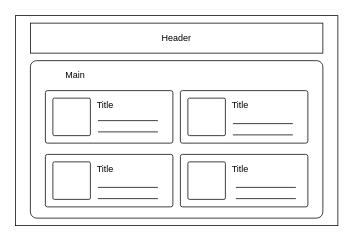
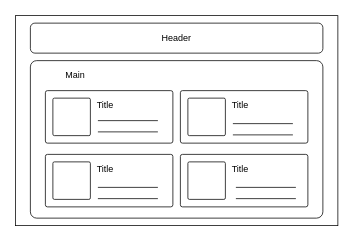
(177, 38) -> (177, 38)
